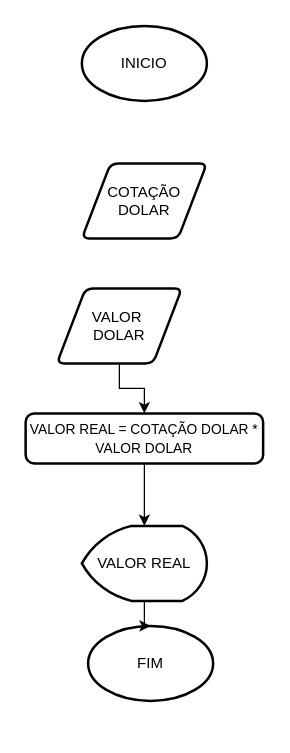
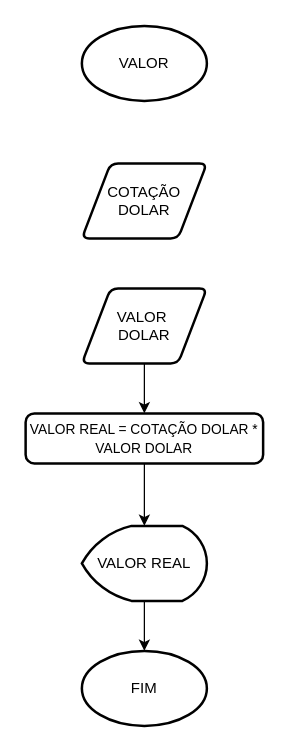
(144, 63) -> (144, 63)
(119, 326) -> (144, 326)
(151, 663) -> (144, 688)
